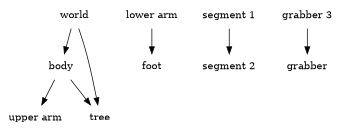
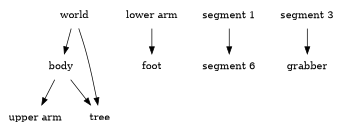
(307, 16) -> (307, 16)
(229, 67) -> (229, 67)
